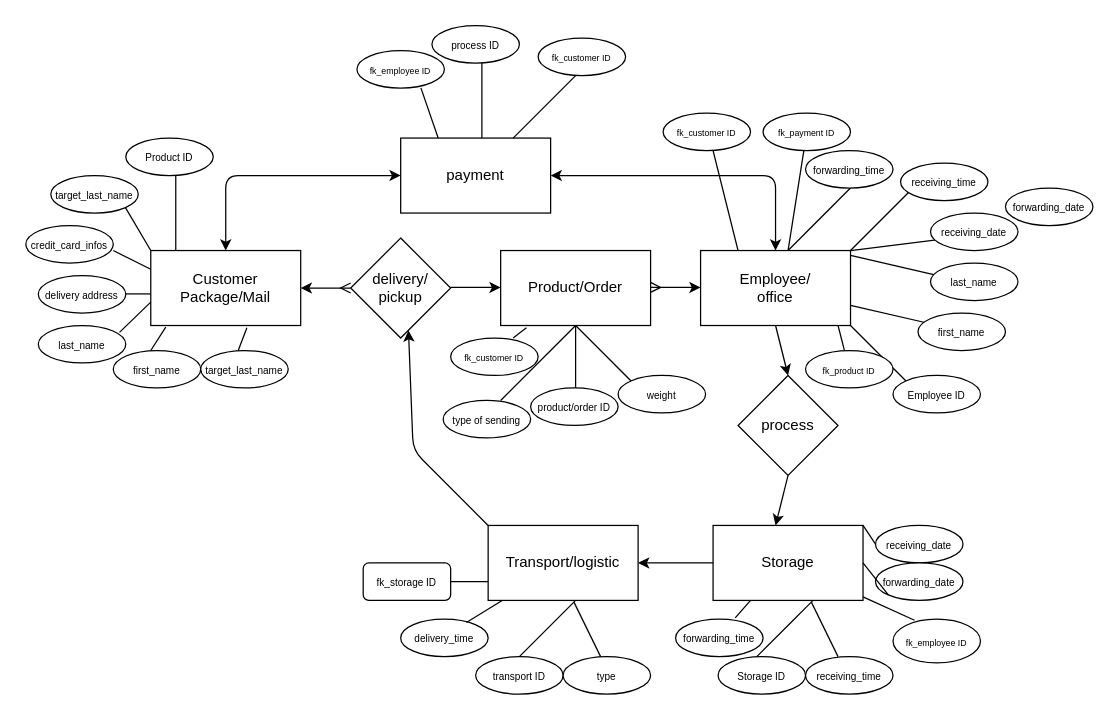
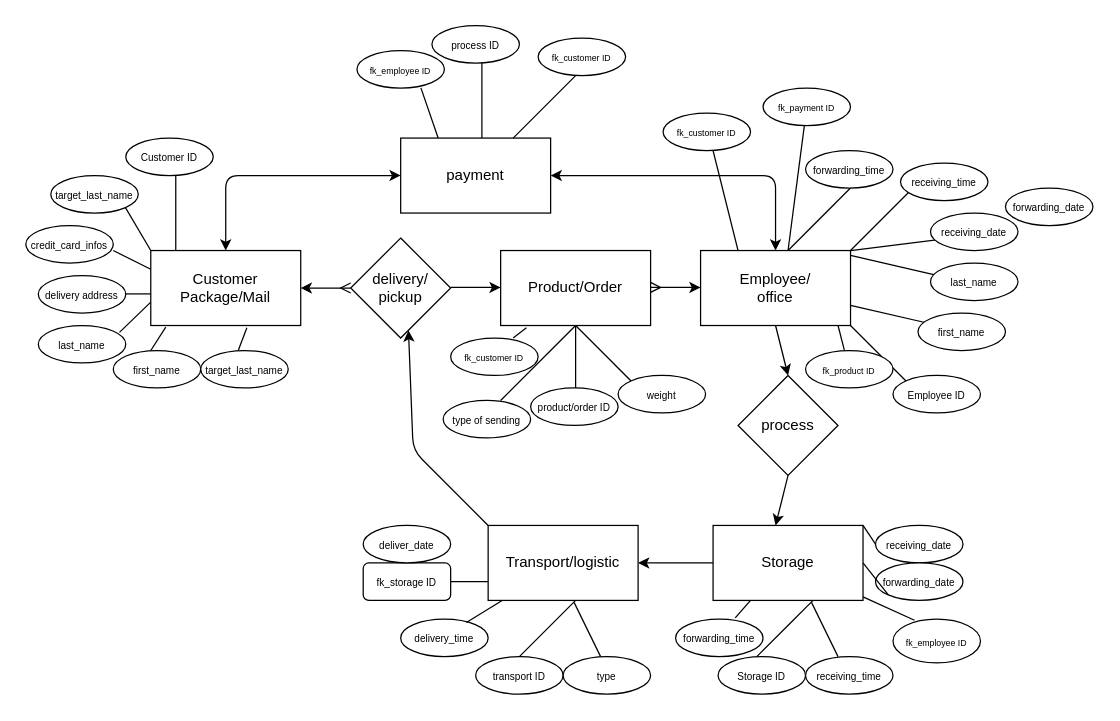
(807, 132) -> (807, 107)
(169, 157) -> (169, 157)
none -> (407, 544)
